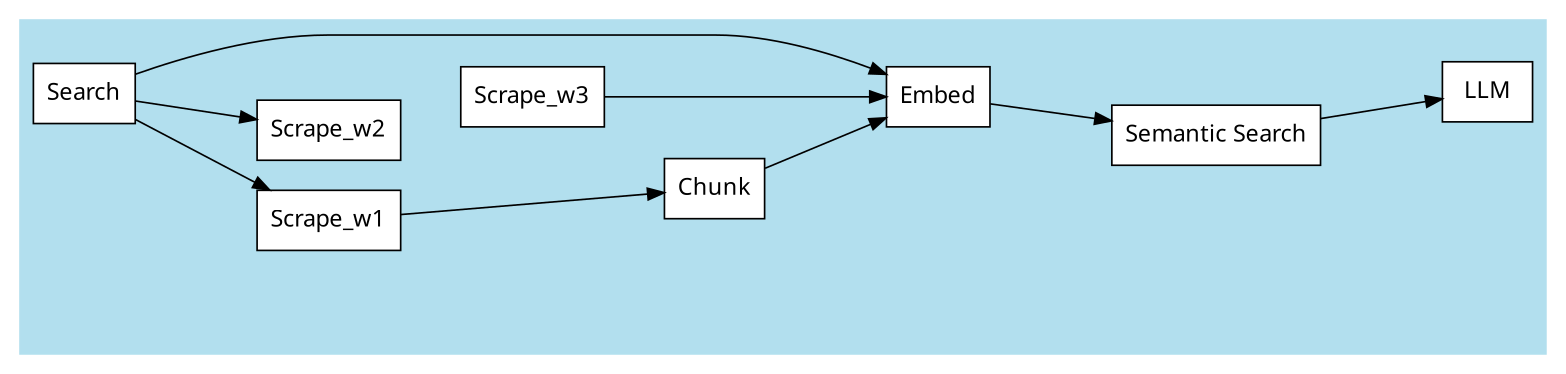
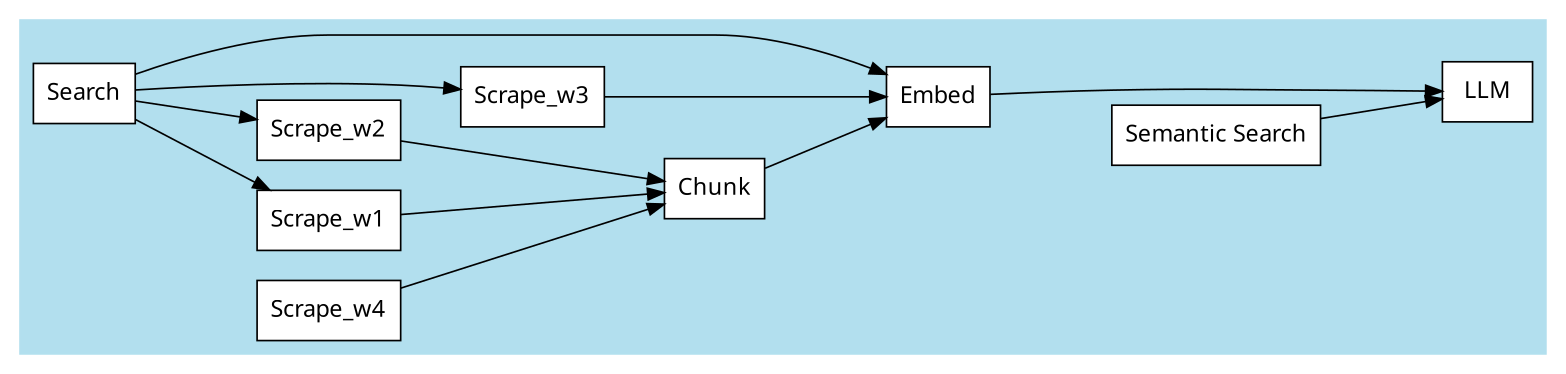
none -> (290, 84)
(1043, 111) -> (1208, 89)
none -> (524, 160)
none -> (329, 311)
